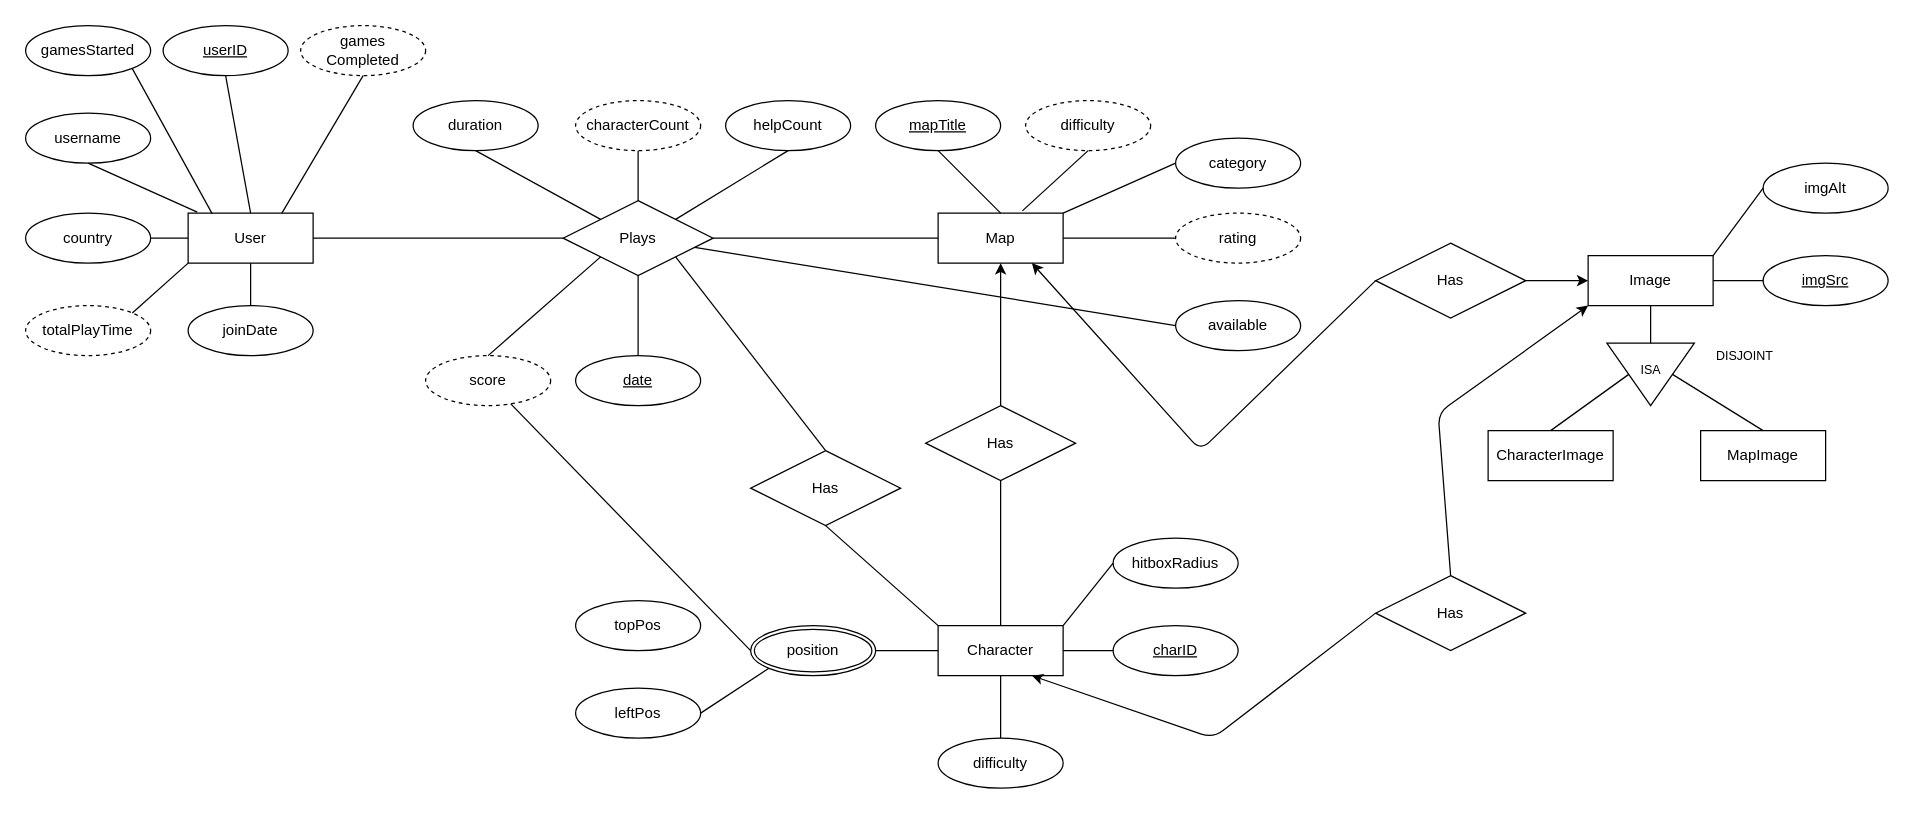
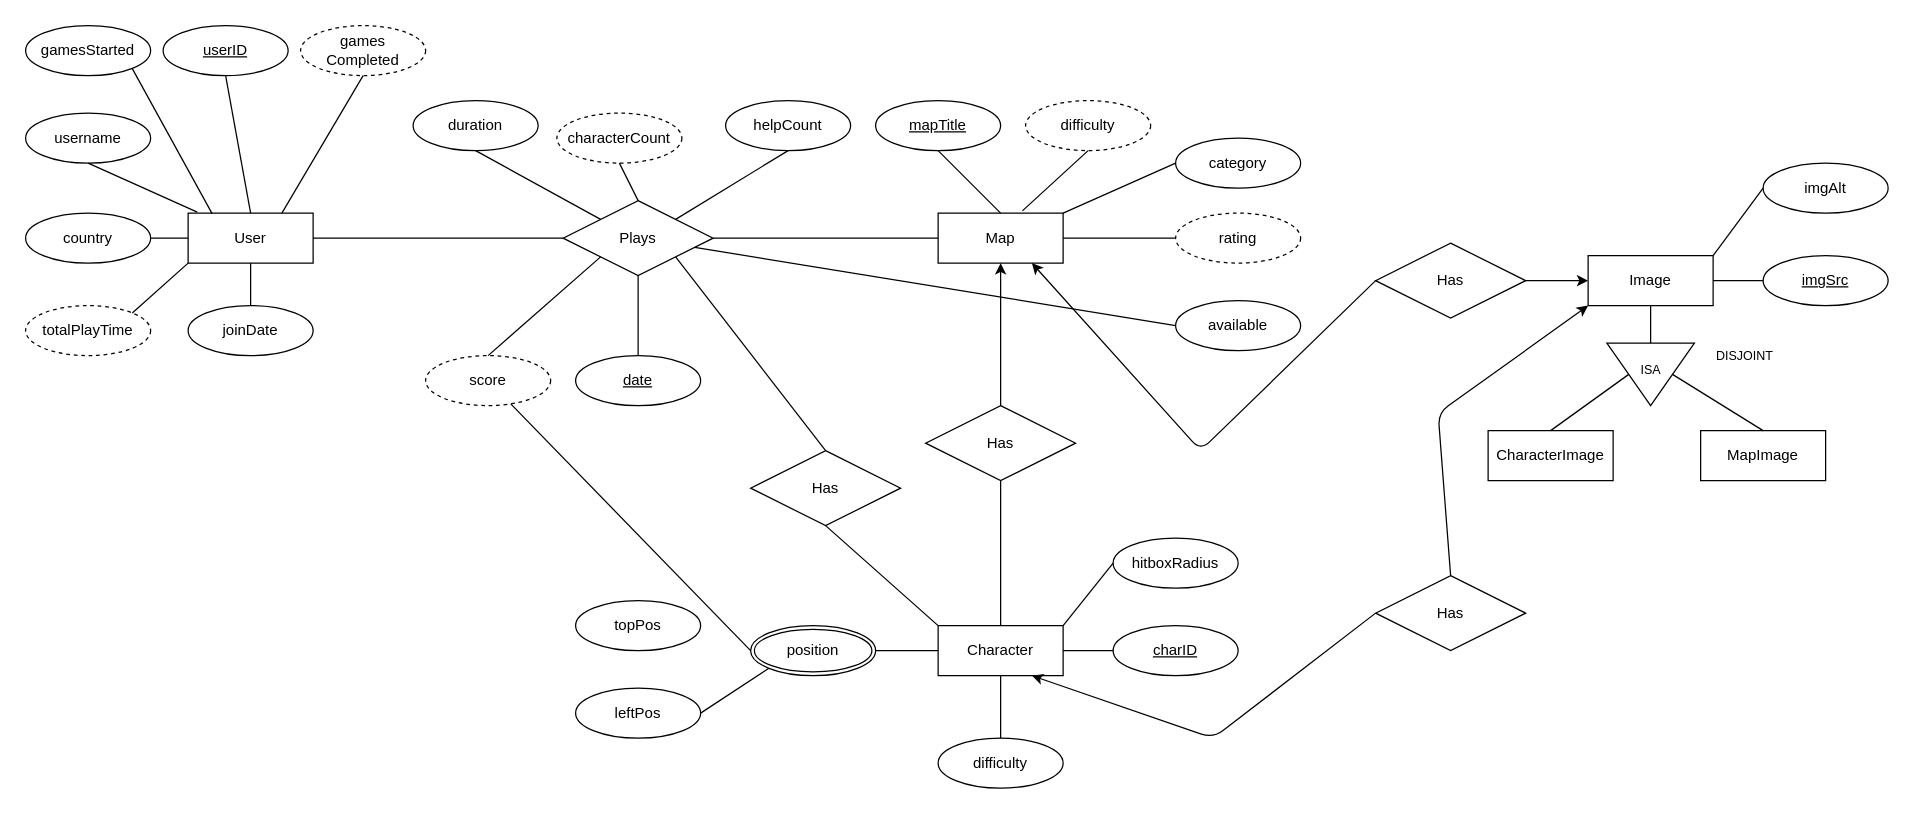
(638, 126) -> (619, 138)
